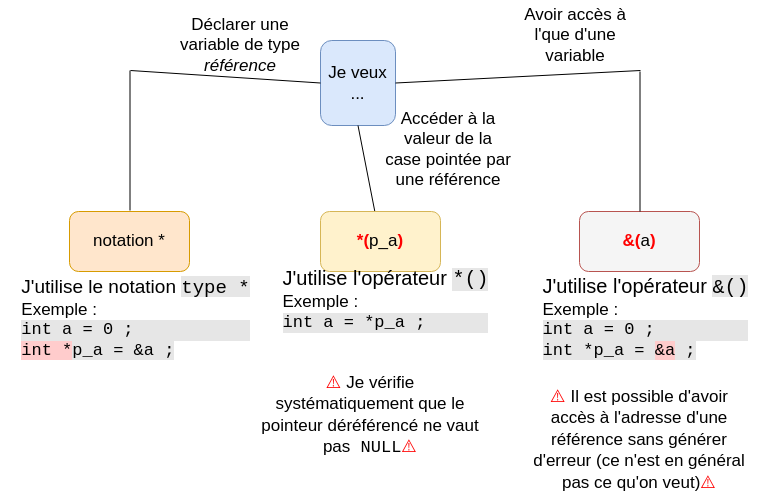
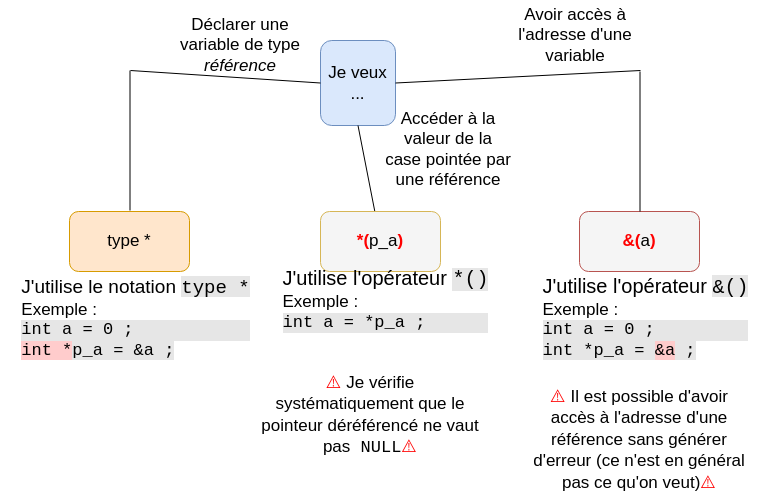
(576, 36) -> (576, 36)
(130, 242) -> (130, 242)
(381, 242) -> (381, 242)
